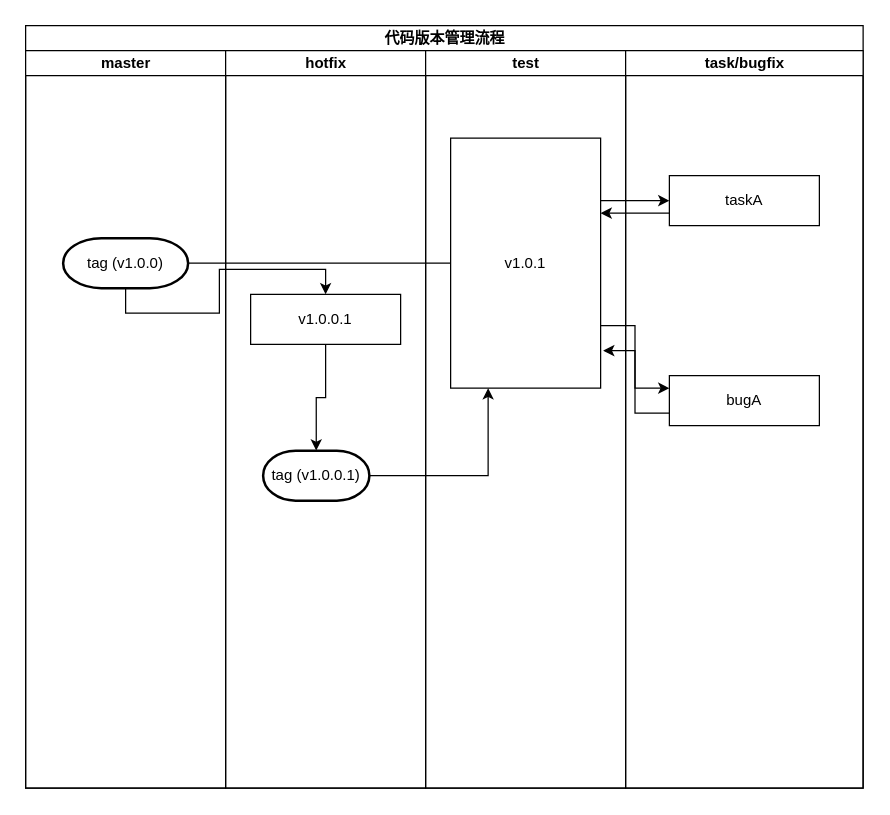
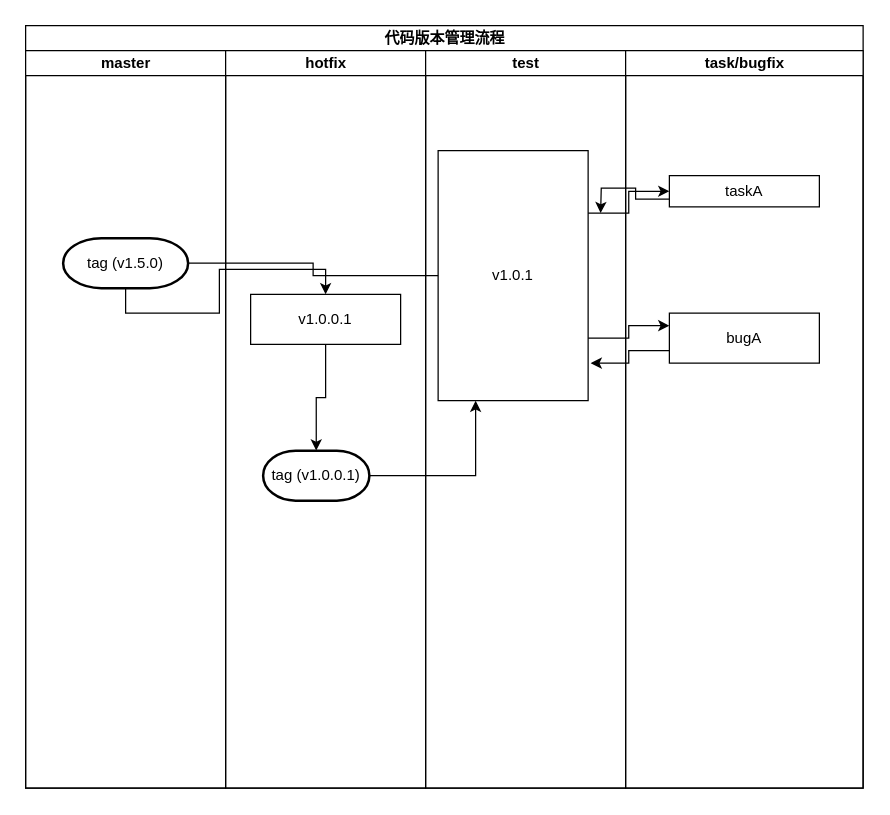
(744, 201) -> (744, 191)
(126, 263) -> (126, 263)
(526, 263) -> (513, 276)
(744, 401) -> (744, 338)
